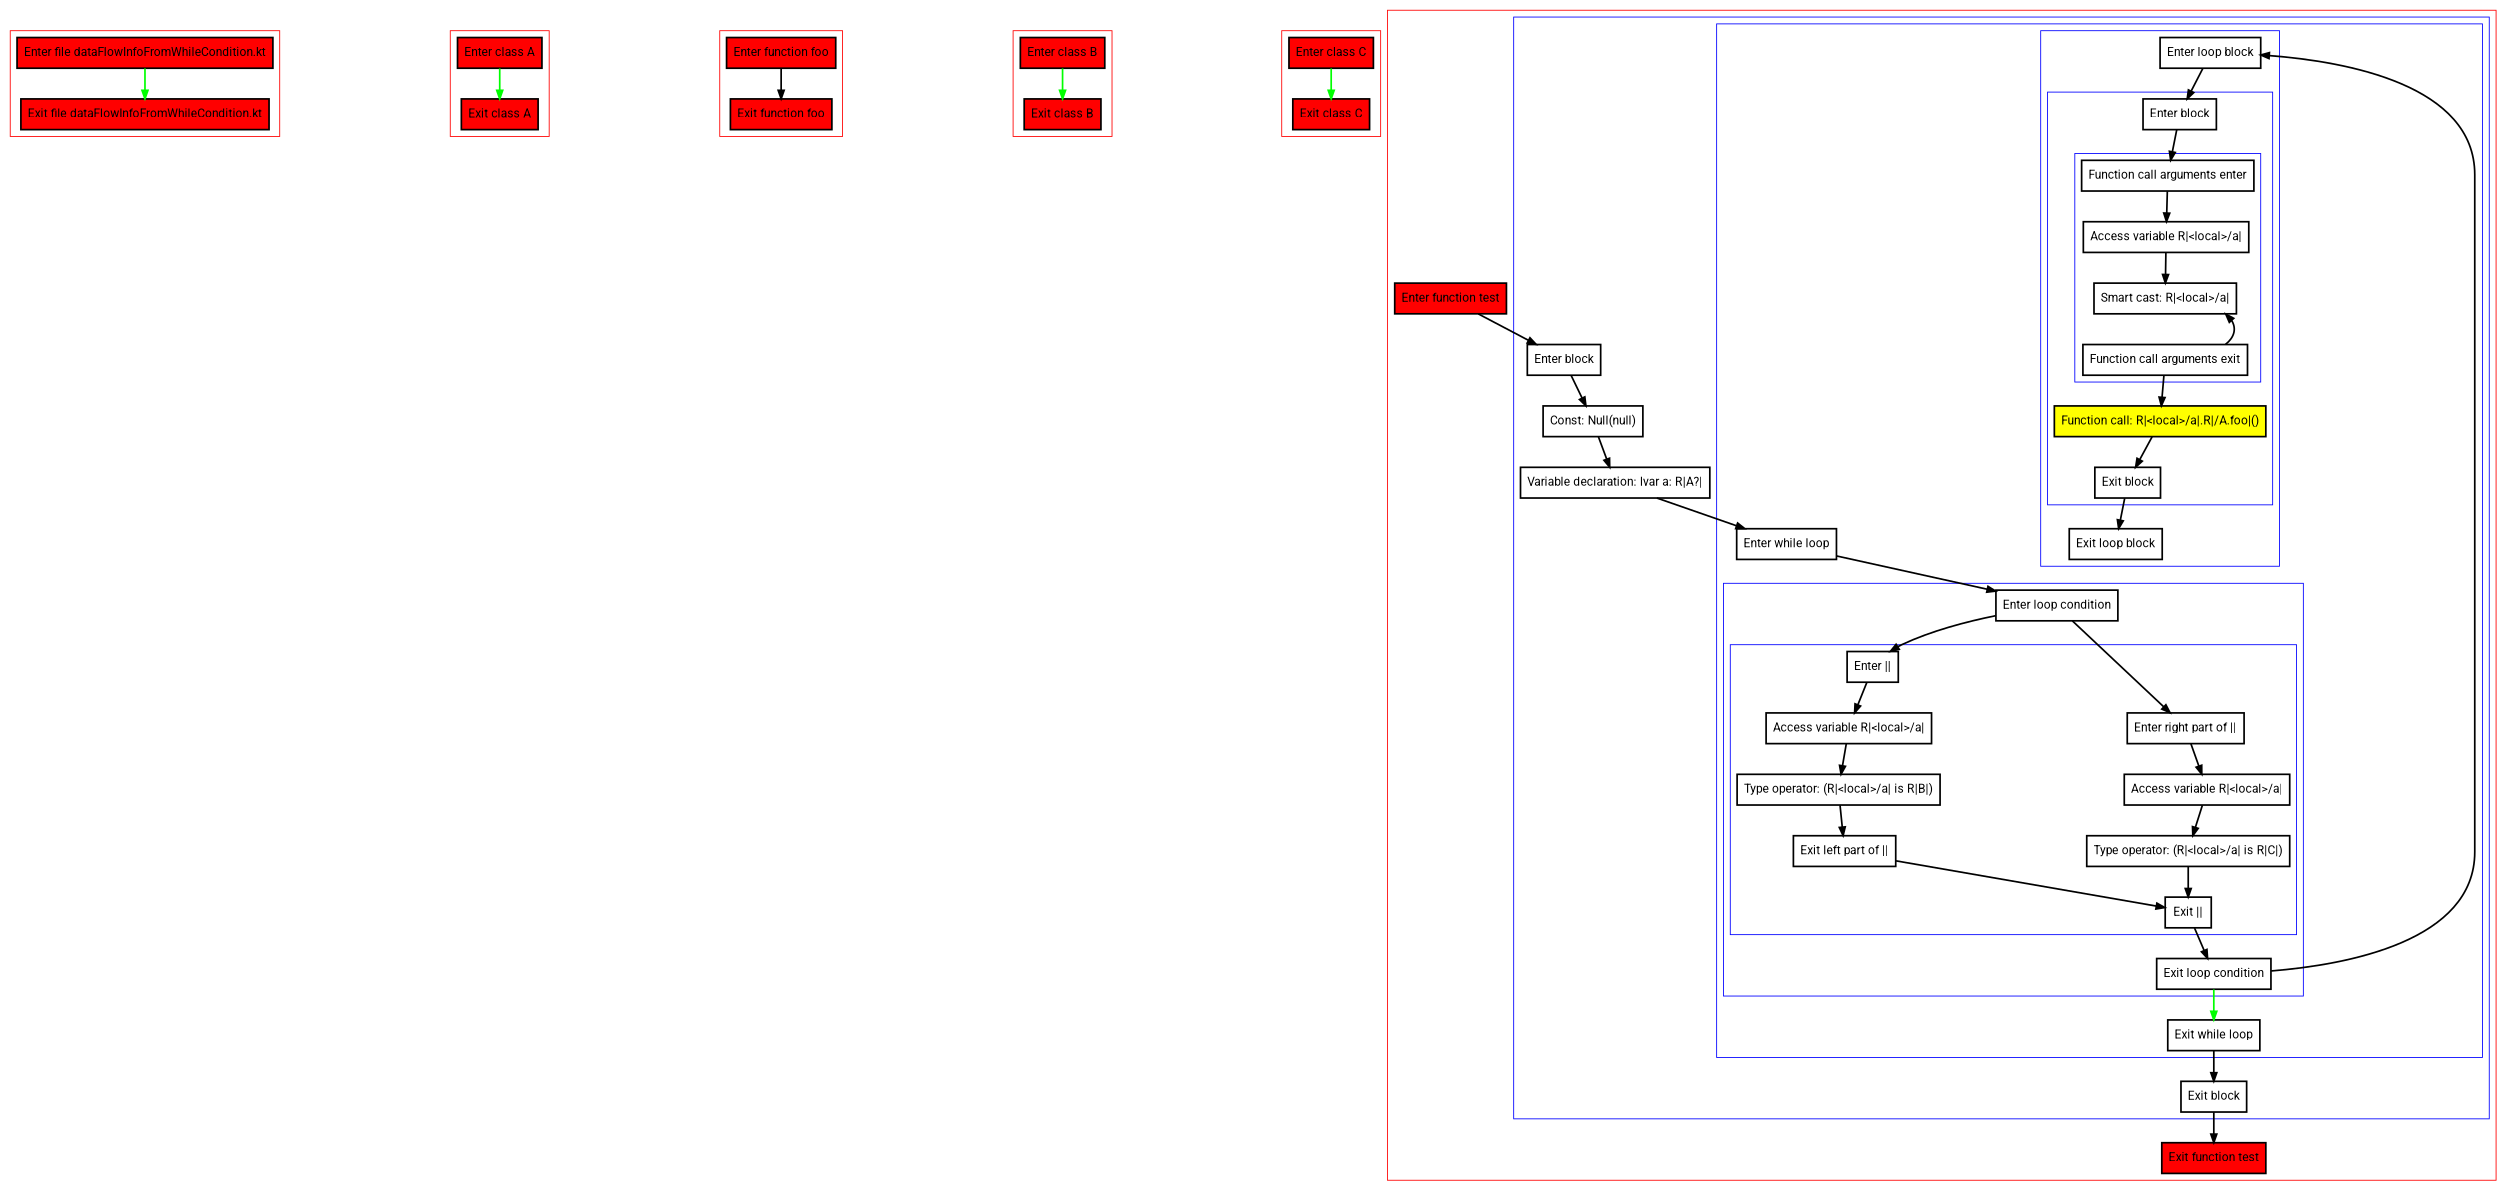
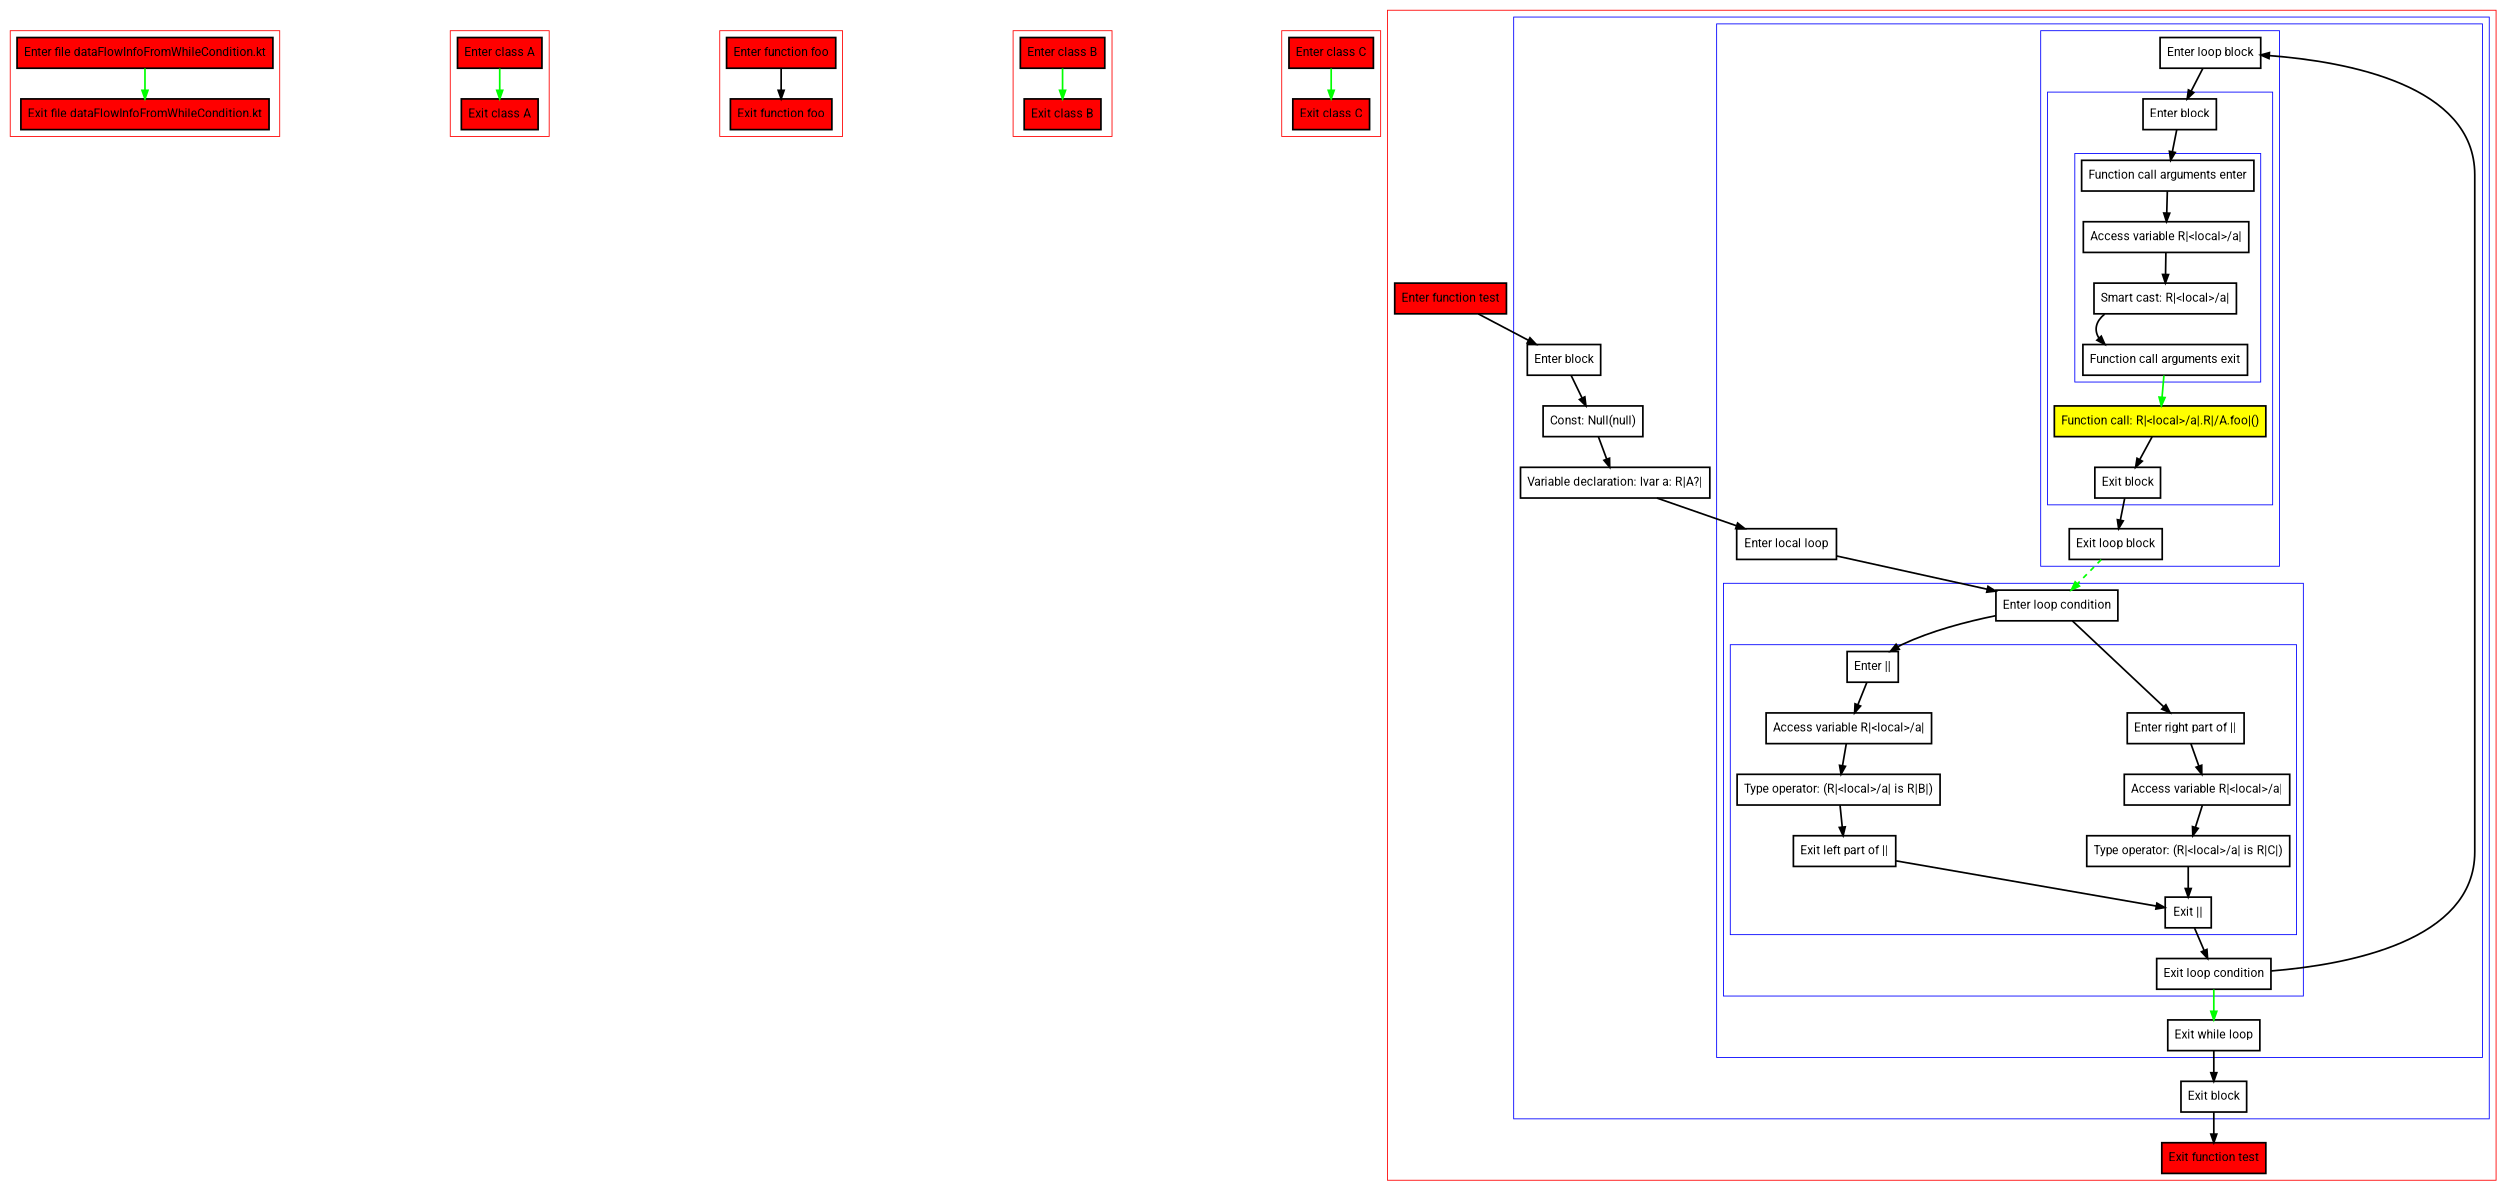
(2234, 334) -> (2097, 325)
(2163, 387) -> (2163, 387)
(1787, 544) -> (1787, 544)
none -> (2089, 572)
